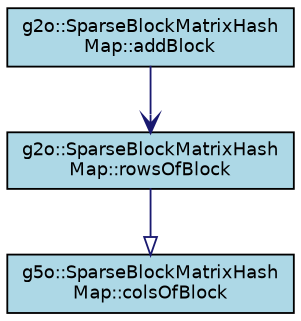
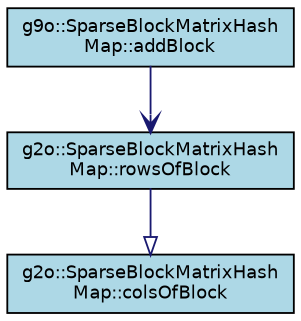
(151, 37) -> (151, 37)
(151, 284) -> (151, 284)
